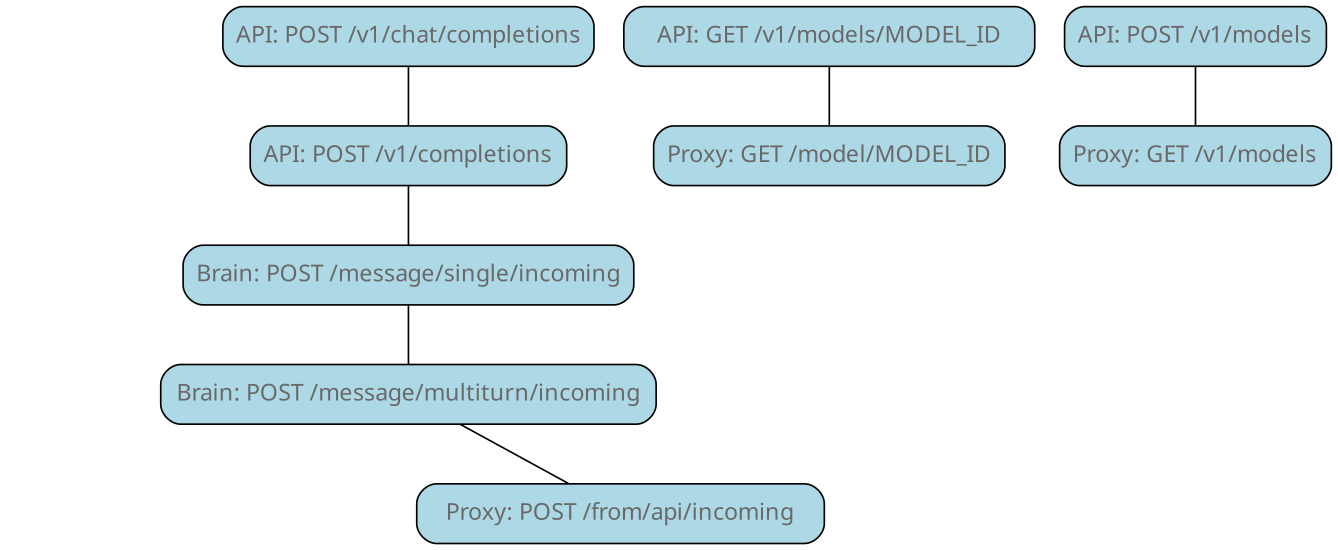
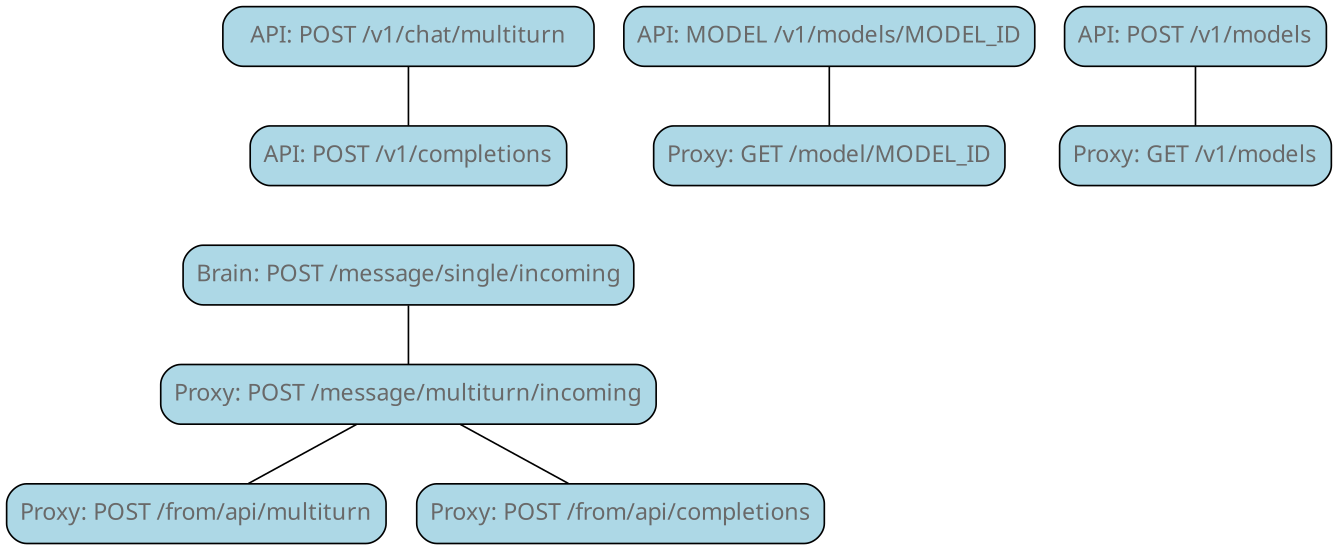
(408, 36) -> (408, 36)
(829, 36) -> (829, 36)
(408, 216) -> none
(408, 394) -> (408, 394)
none -> (196, 514)
(621, 514) -> (621, 514)
